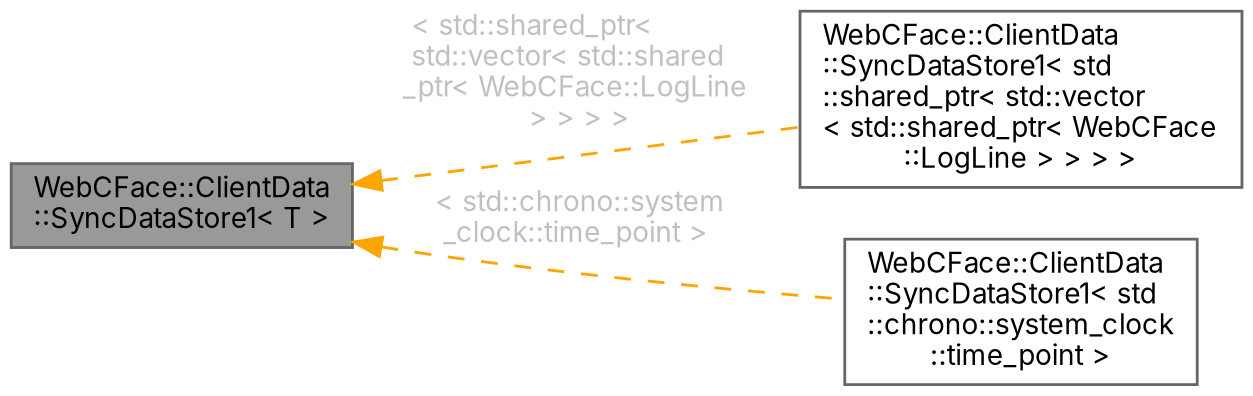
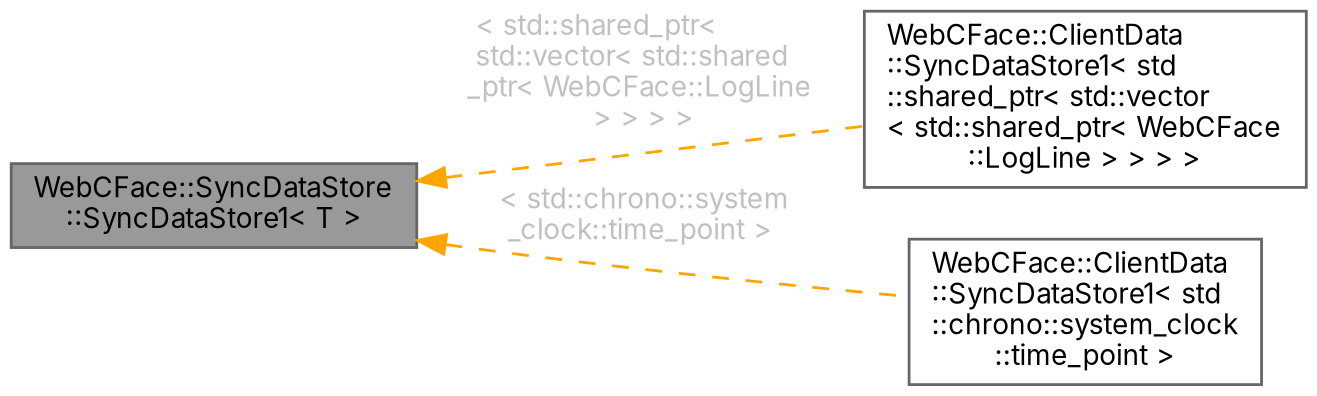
(182, 206) -> (214, 206)
